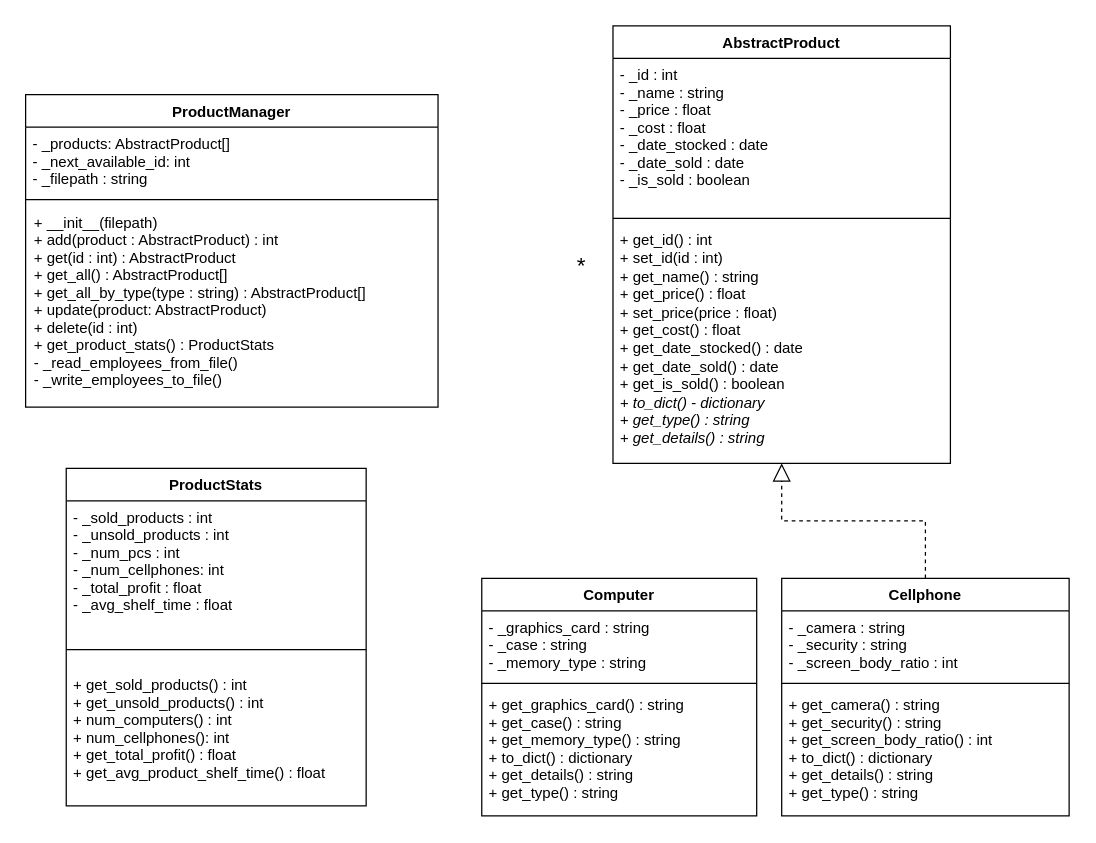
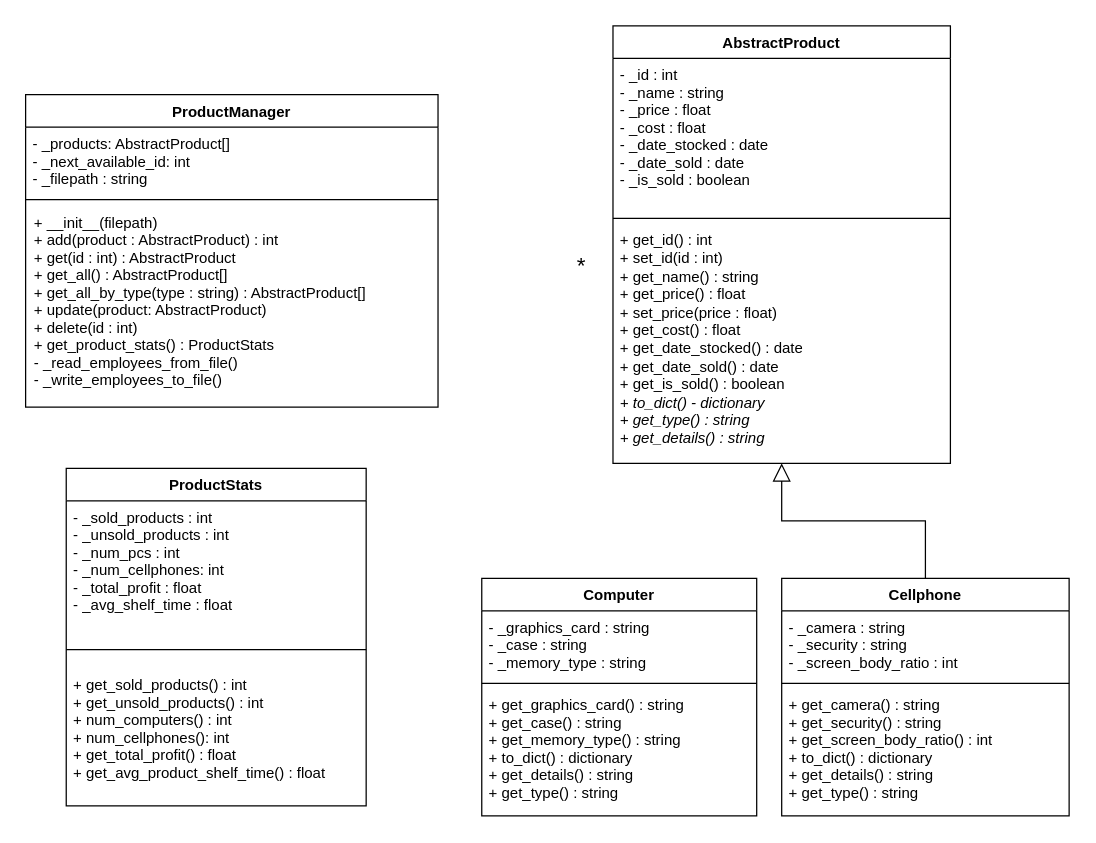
(861, 521) -> (861, 521)
